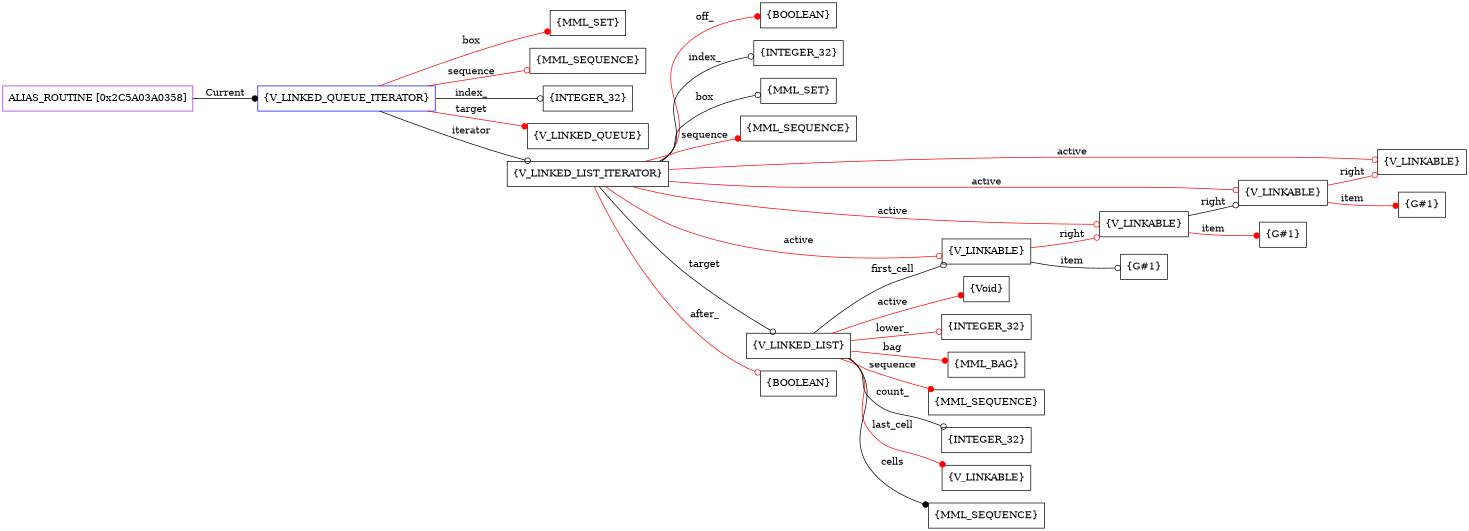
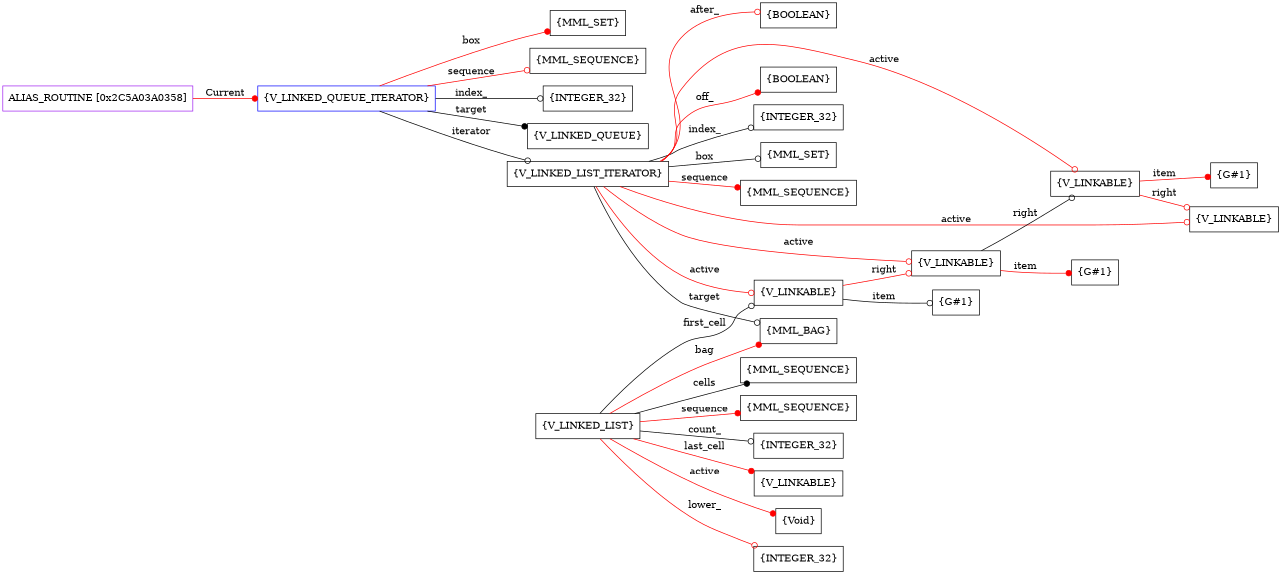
(222, 99) -> (222, 99)
(475, 119) -> (475, 119)
(678, 267) -> (654, 279)
